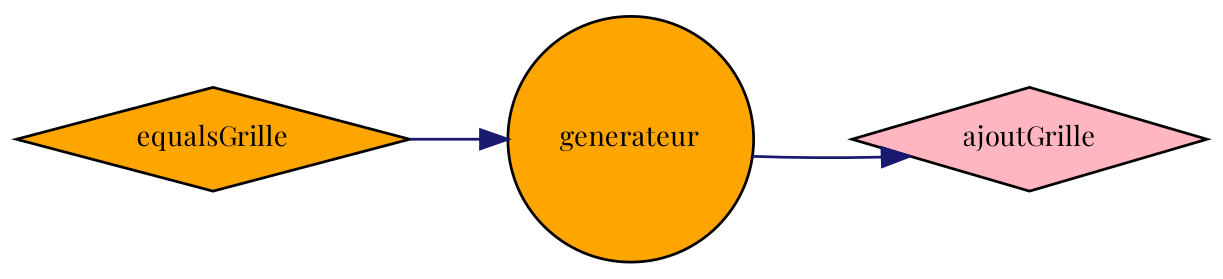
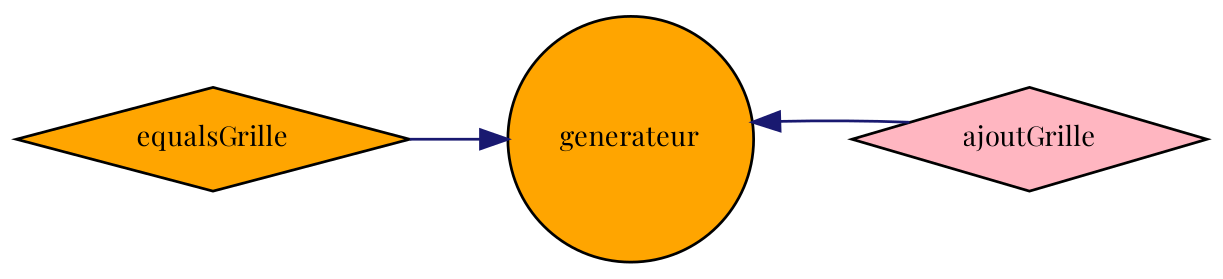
(817, 158) -> (845, 121)
